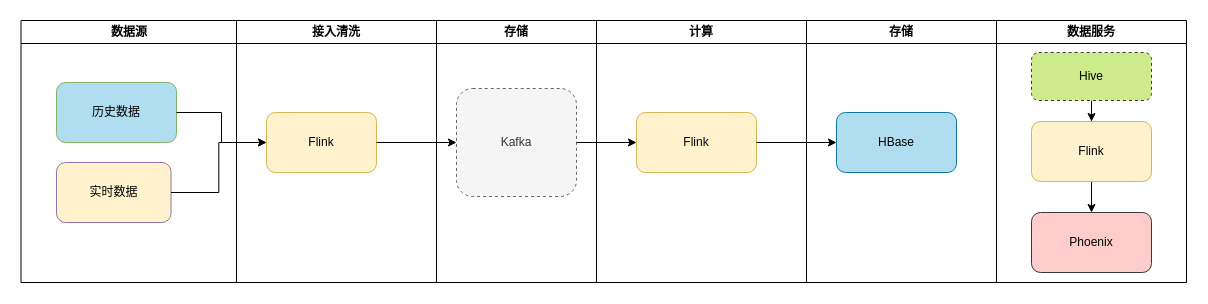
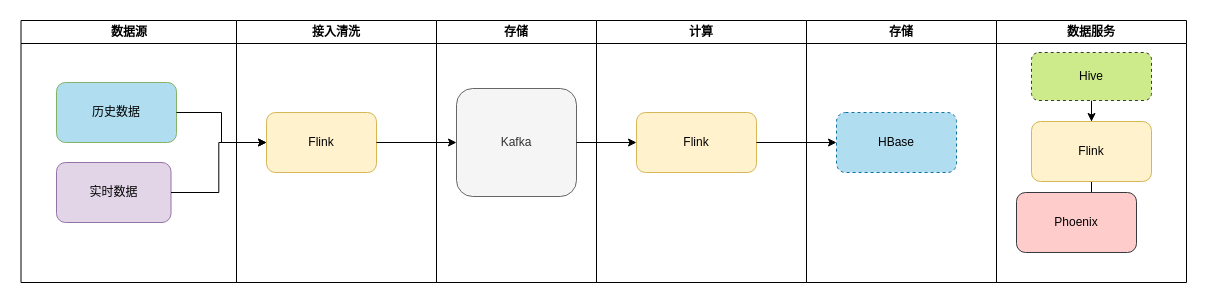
(517, 143) -> (517, 143)
(897, 143) -> (897, 143)
(114, 193) -> (114, 193)
(1092, 243) -> (1077, 223)
